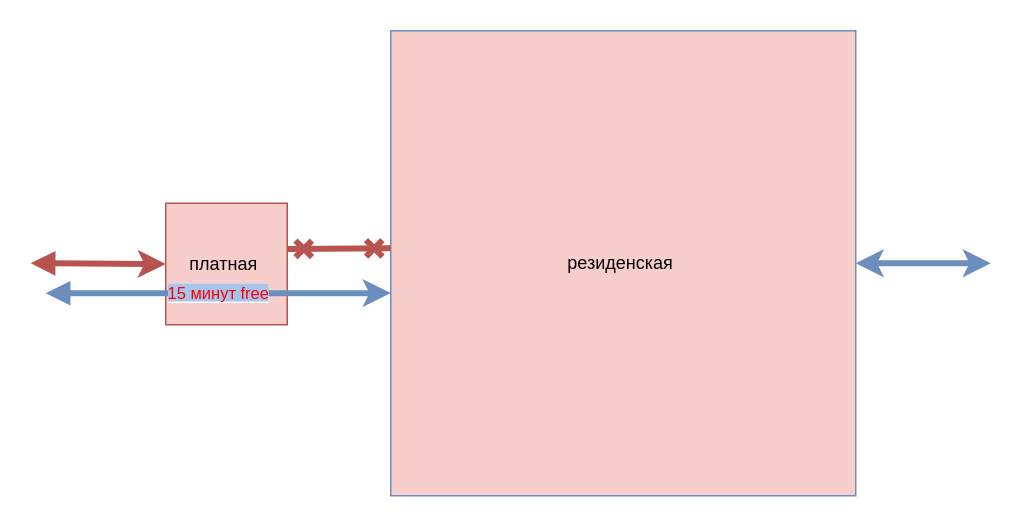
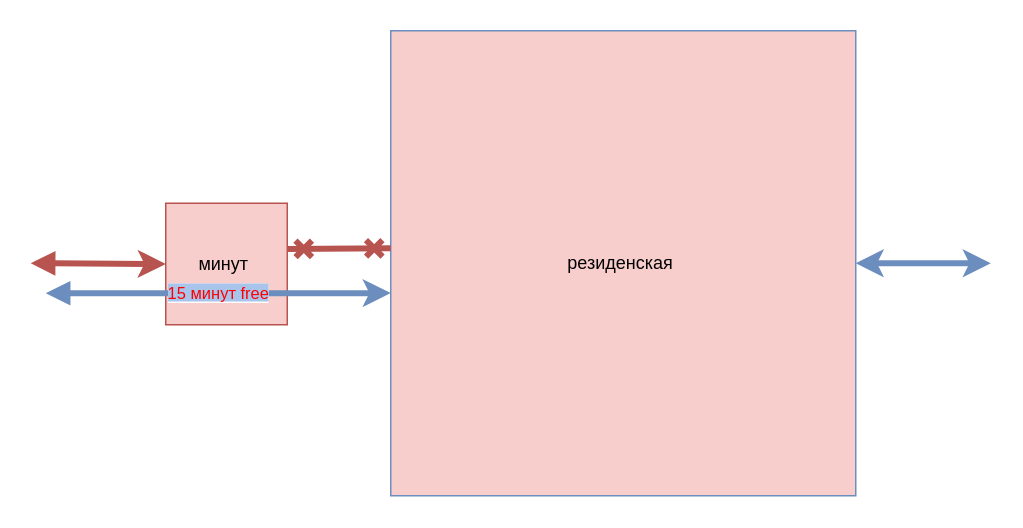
(227, 265) -> (227, 265)
